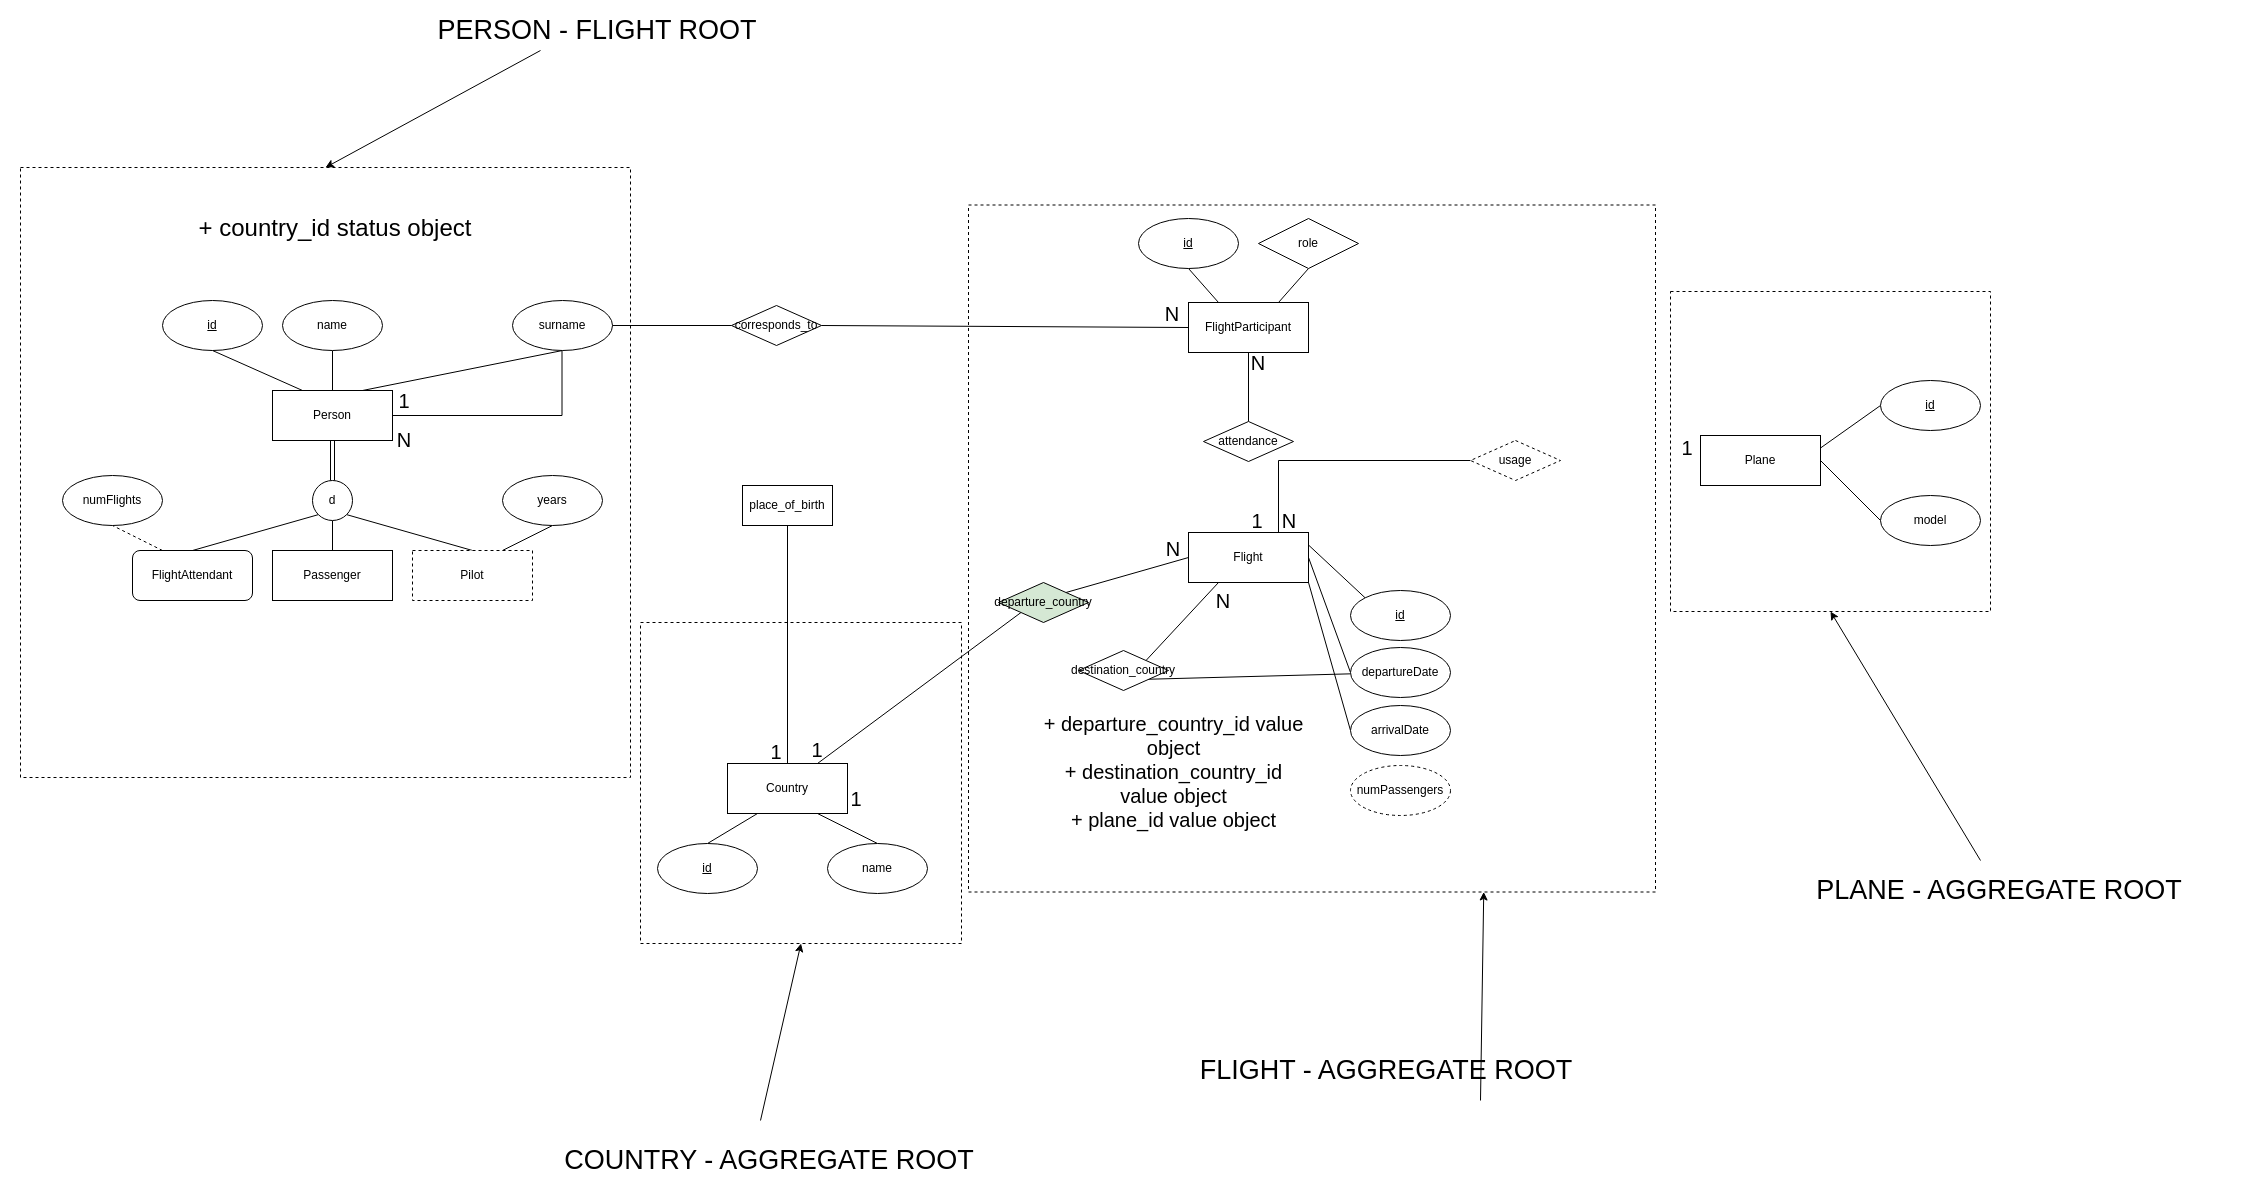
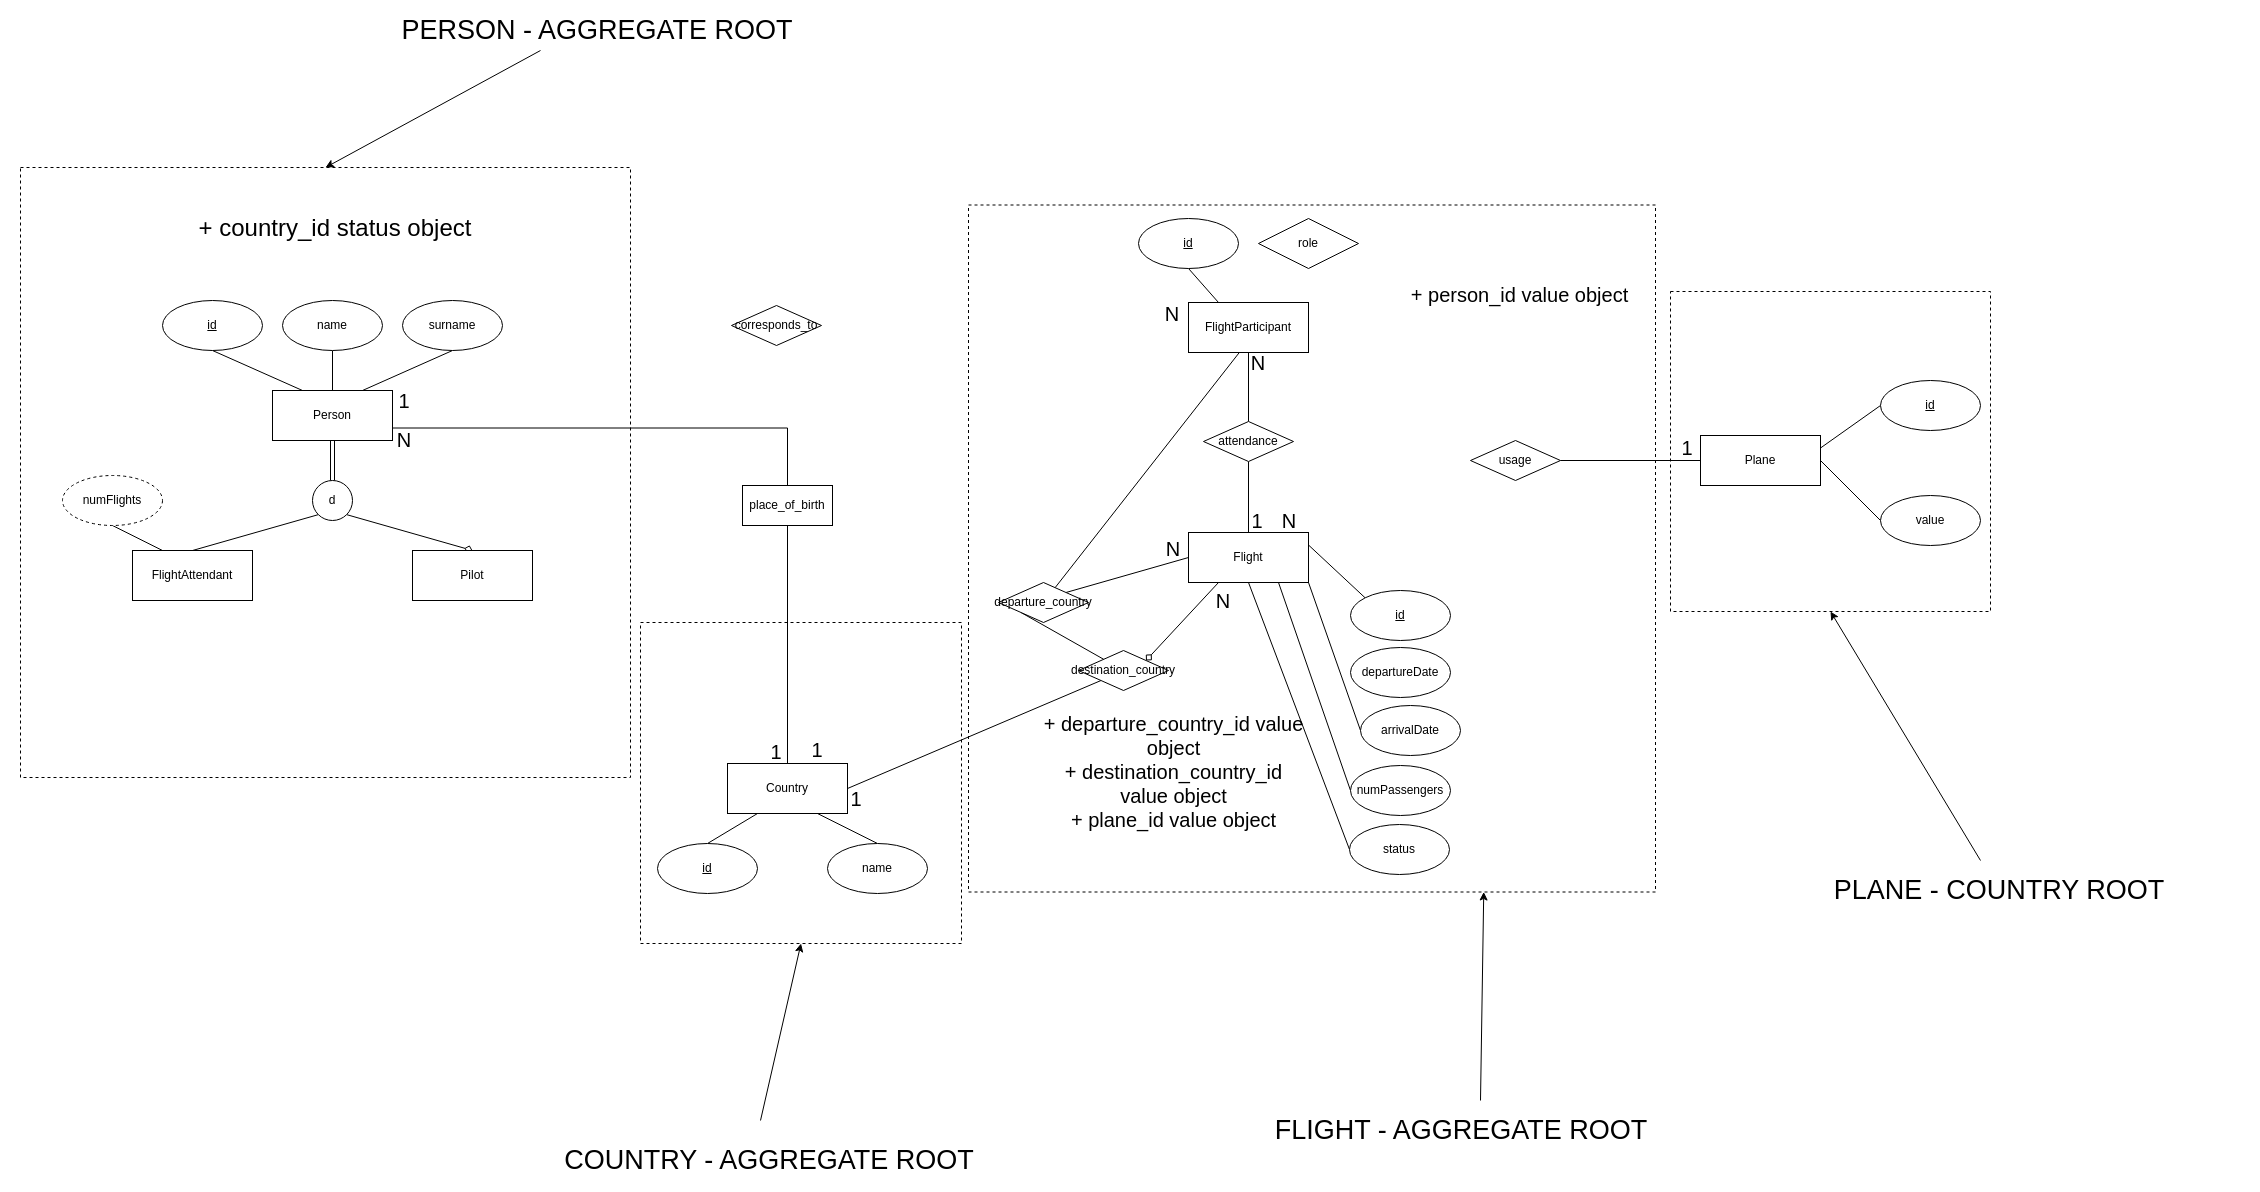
(598, 31) -> (598, 31)
(1293, 286) -> (1148, 469)
none -> (1520, 295)
(563, 326) -> (453, 326)
(1005, 326) -> none
(511, 416) -> none
none -> (619, 428)
(1339, 461) -> none
(1516, 461) -> (1516, 461)
none -> (1631, 461)
none -> (1249, 497)
(113, 501) -> (113, 501)
(553, 501) -> none
(1931, 521) -> (1931, 521)
(333, 536) -> none
(136, 537) -> (136, 537)
(527, 538) -> none
(468, 549) -> (463, 548)
(193, 576) -> (193, 576)
(333, 576) -> none
(473, 576) -> (473, 576)
(1044, 603) -> (1044, 603)
(1329, 614) -> none
(1149, 657) -> (1153, 653)
(1249, 677) -> (975, 734)
none -> (1315, 687)
(920, 688) -> (1062, 636)
none -> (1299, 716)
(1401, 731) -> (1411, 731)
(1401, 791) -> (1401, 791)
none -> (1400, 850)
(2000, 891) -> (2000, 891)
(1387, 1071) -> (1462, 1131)
